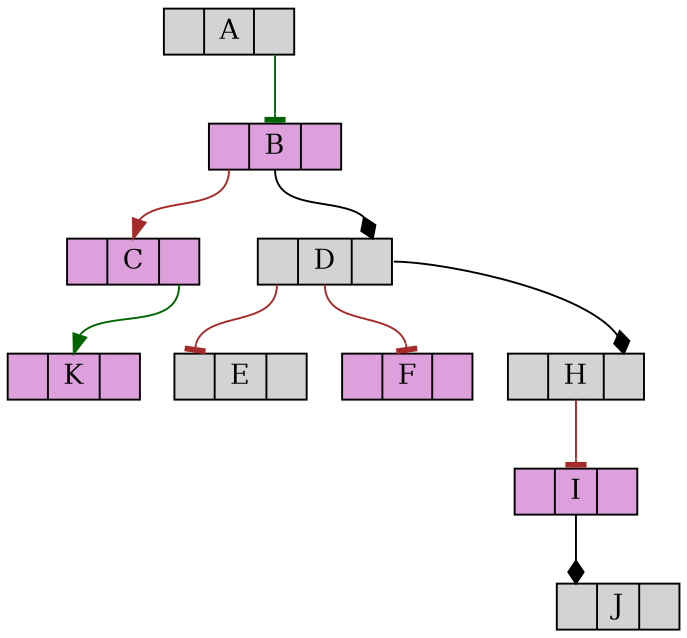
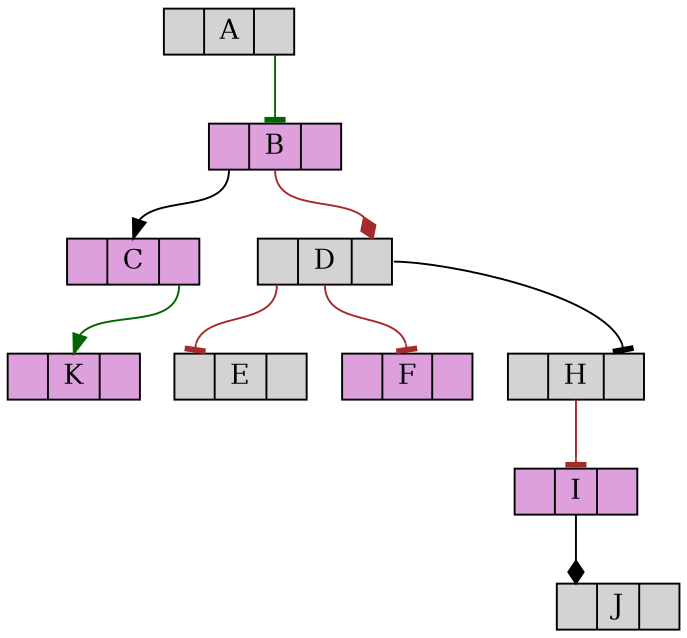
(191, 202) -> (191, 202)
(312, 202) -> (312, 202)
(517, 283) -> (517, 283)
